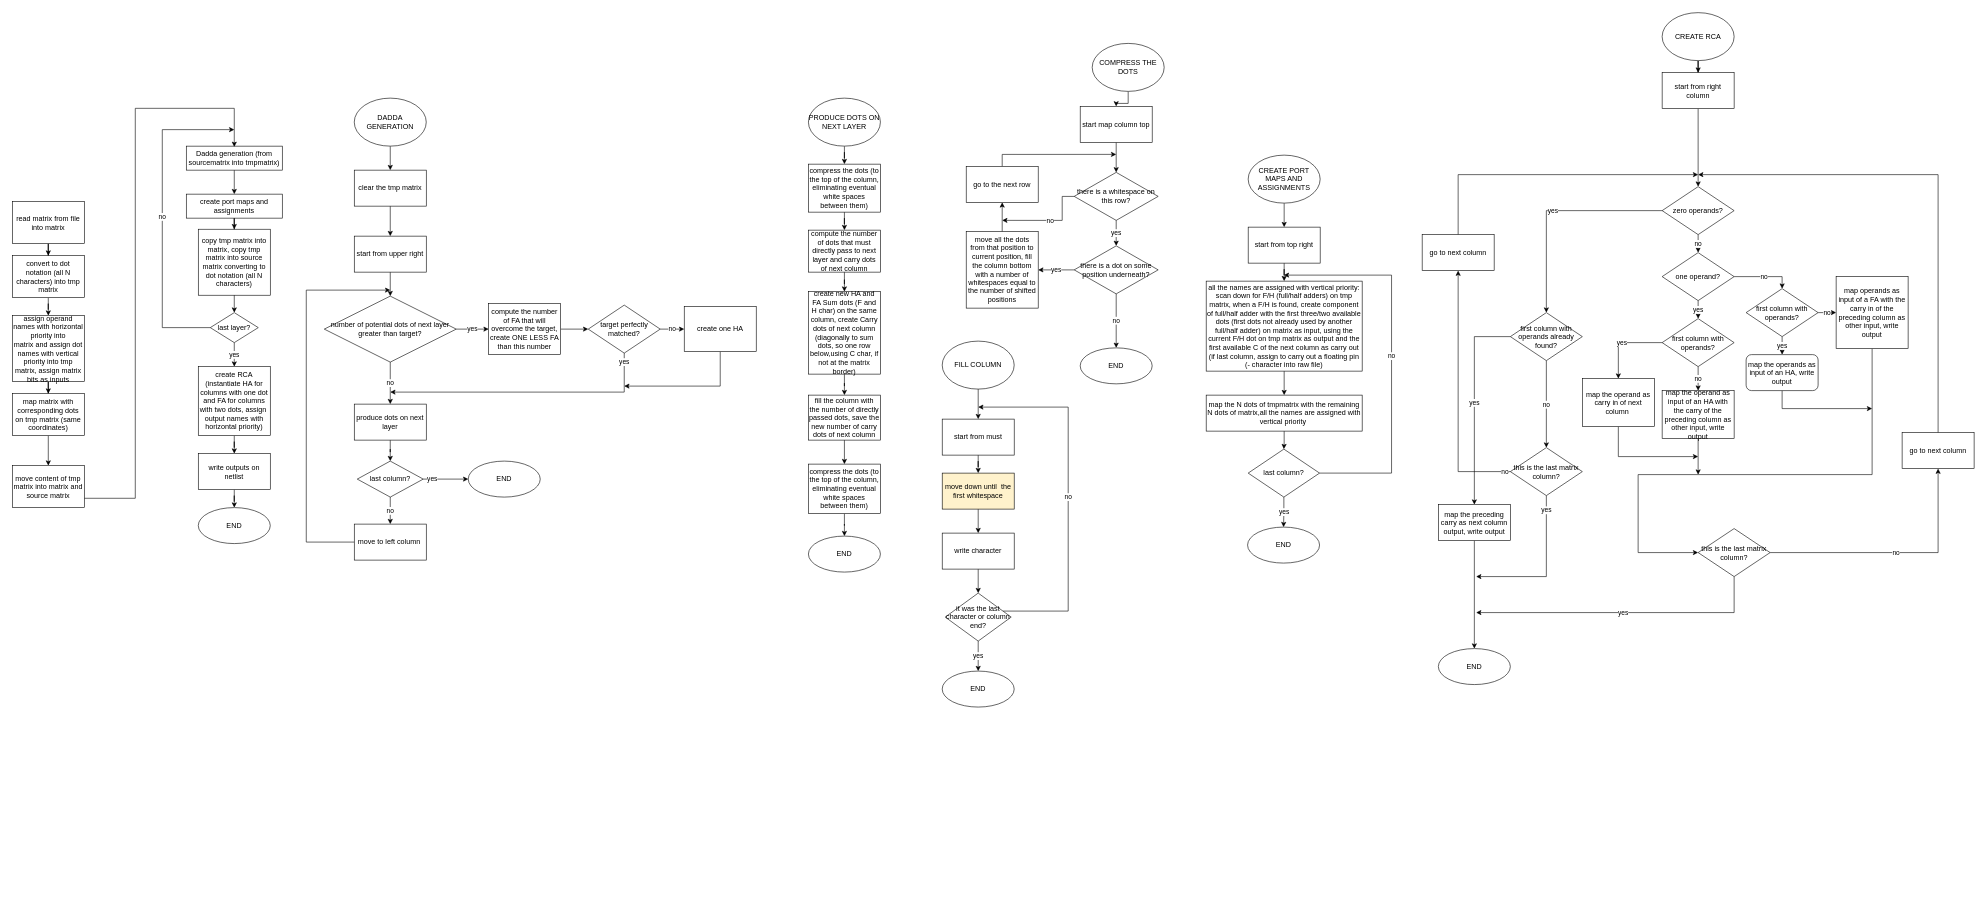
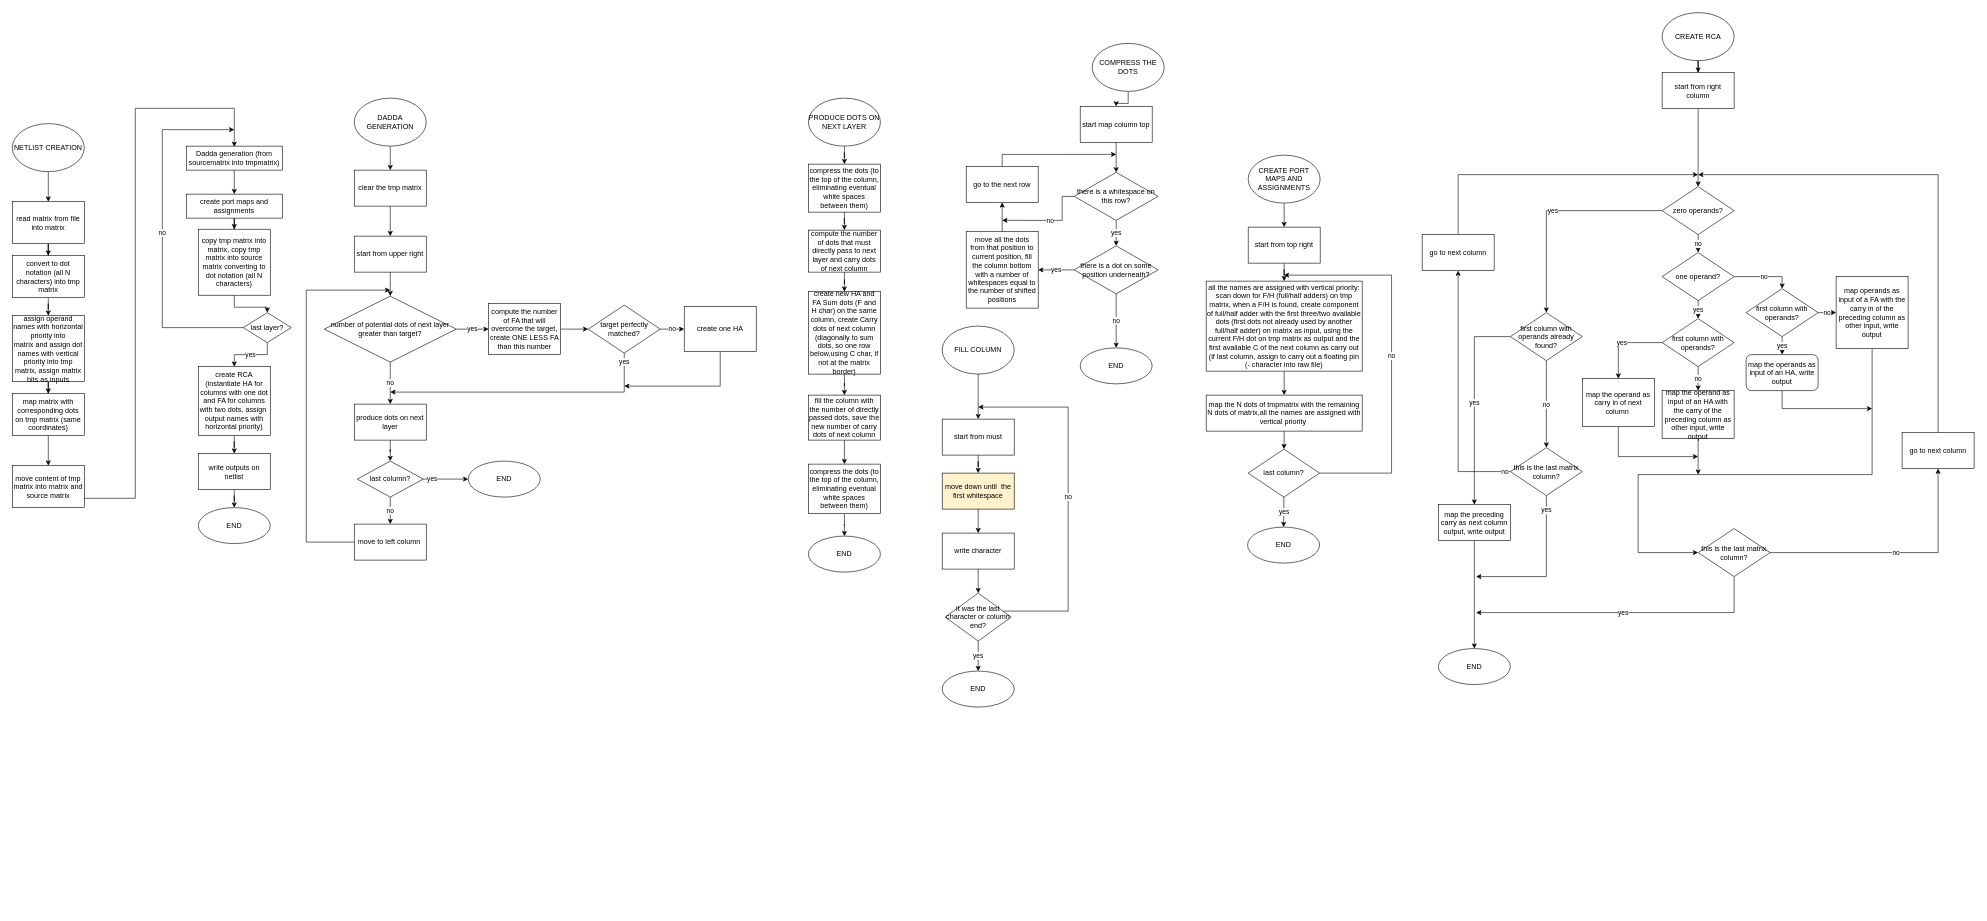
none -> (48, 148)
none -> (48, 196)
(234, 328) -> (267, 328)
(978, 365) -> (978, 350)
